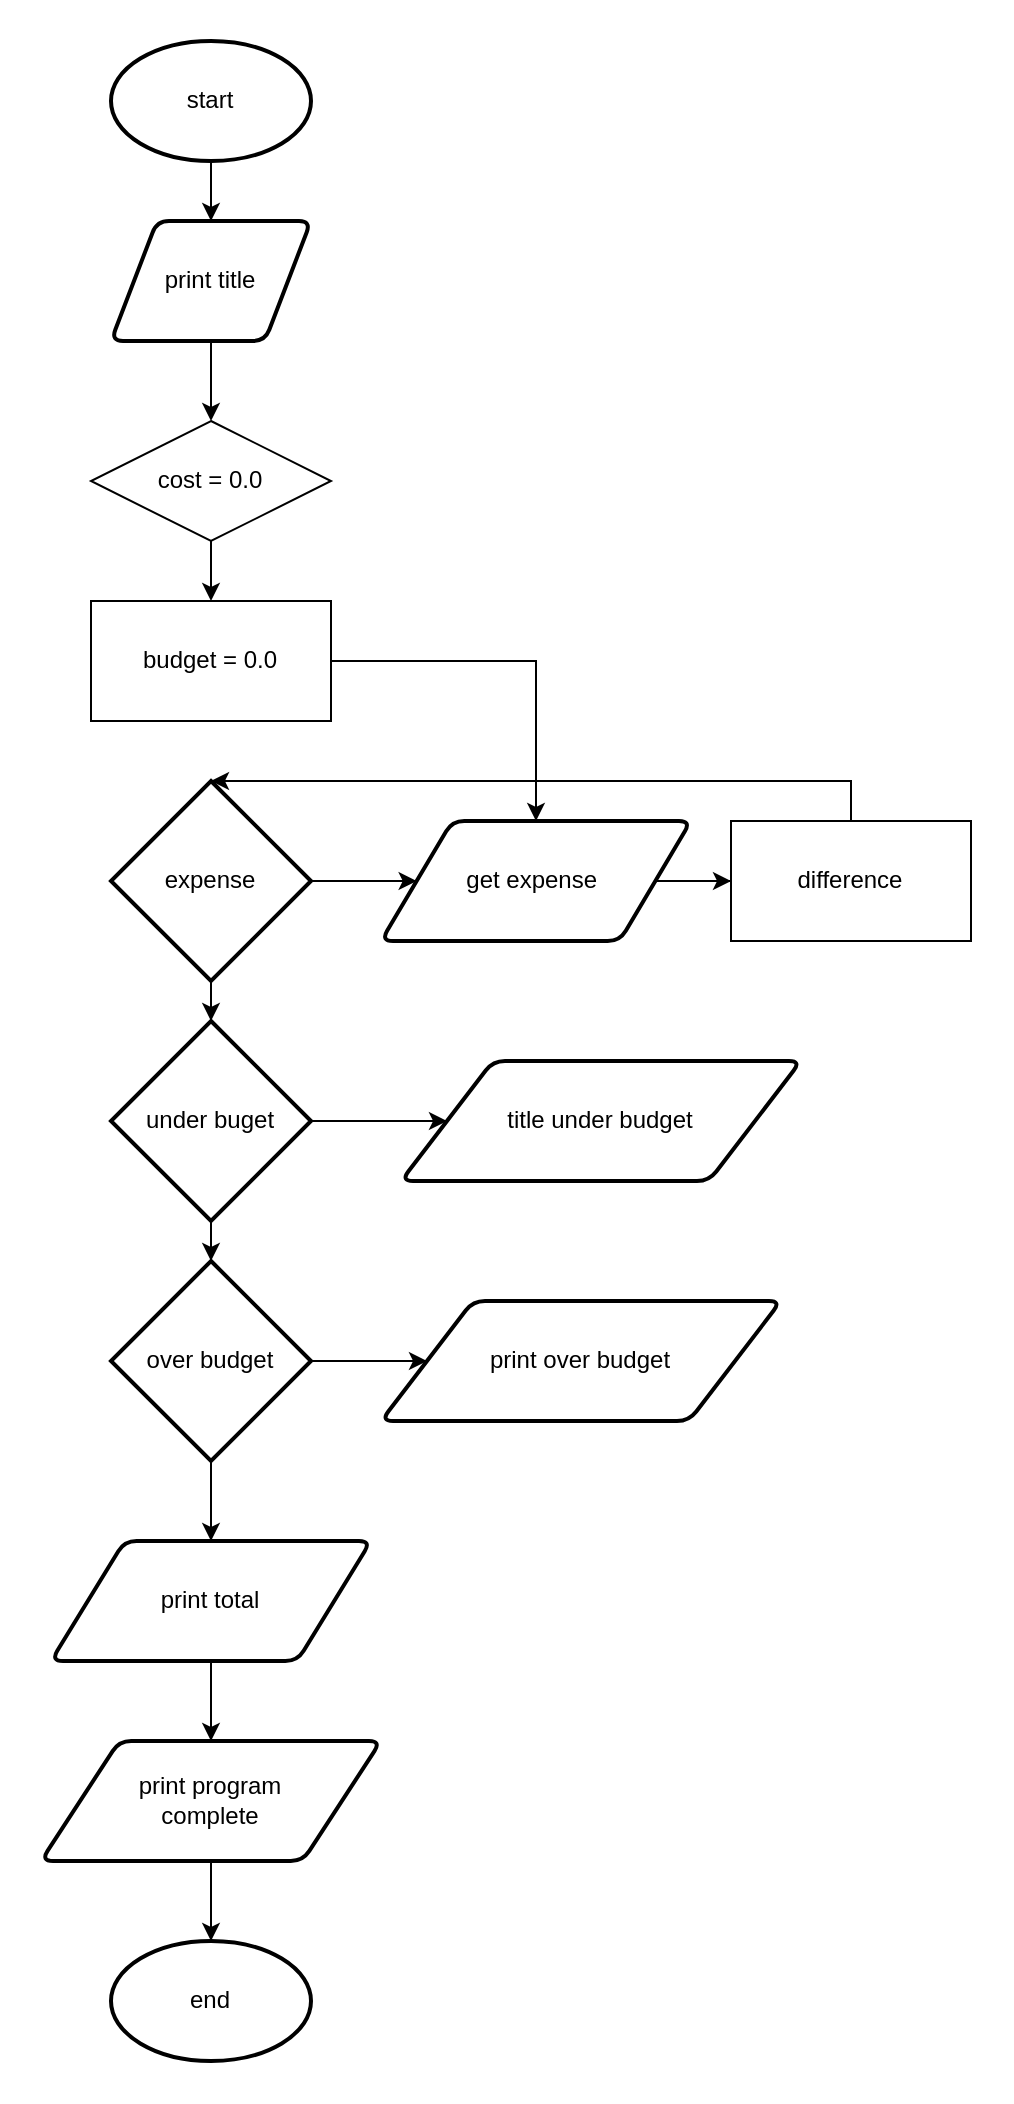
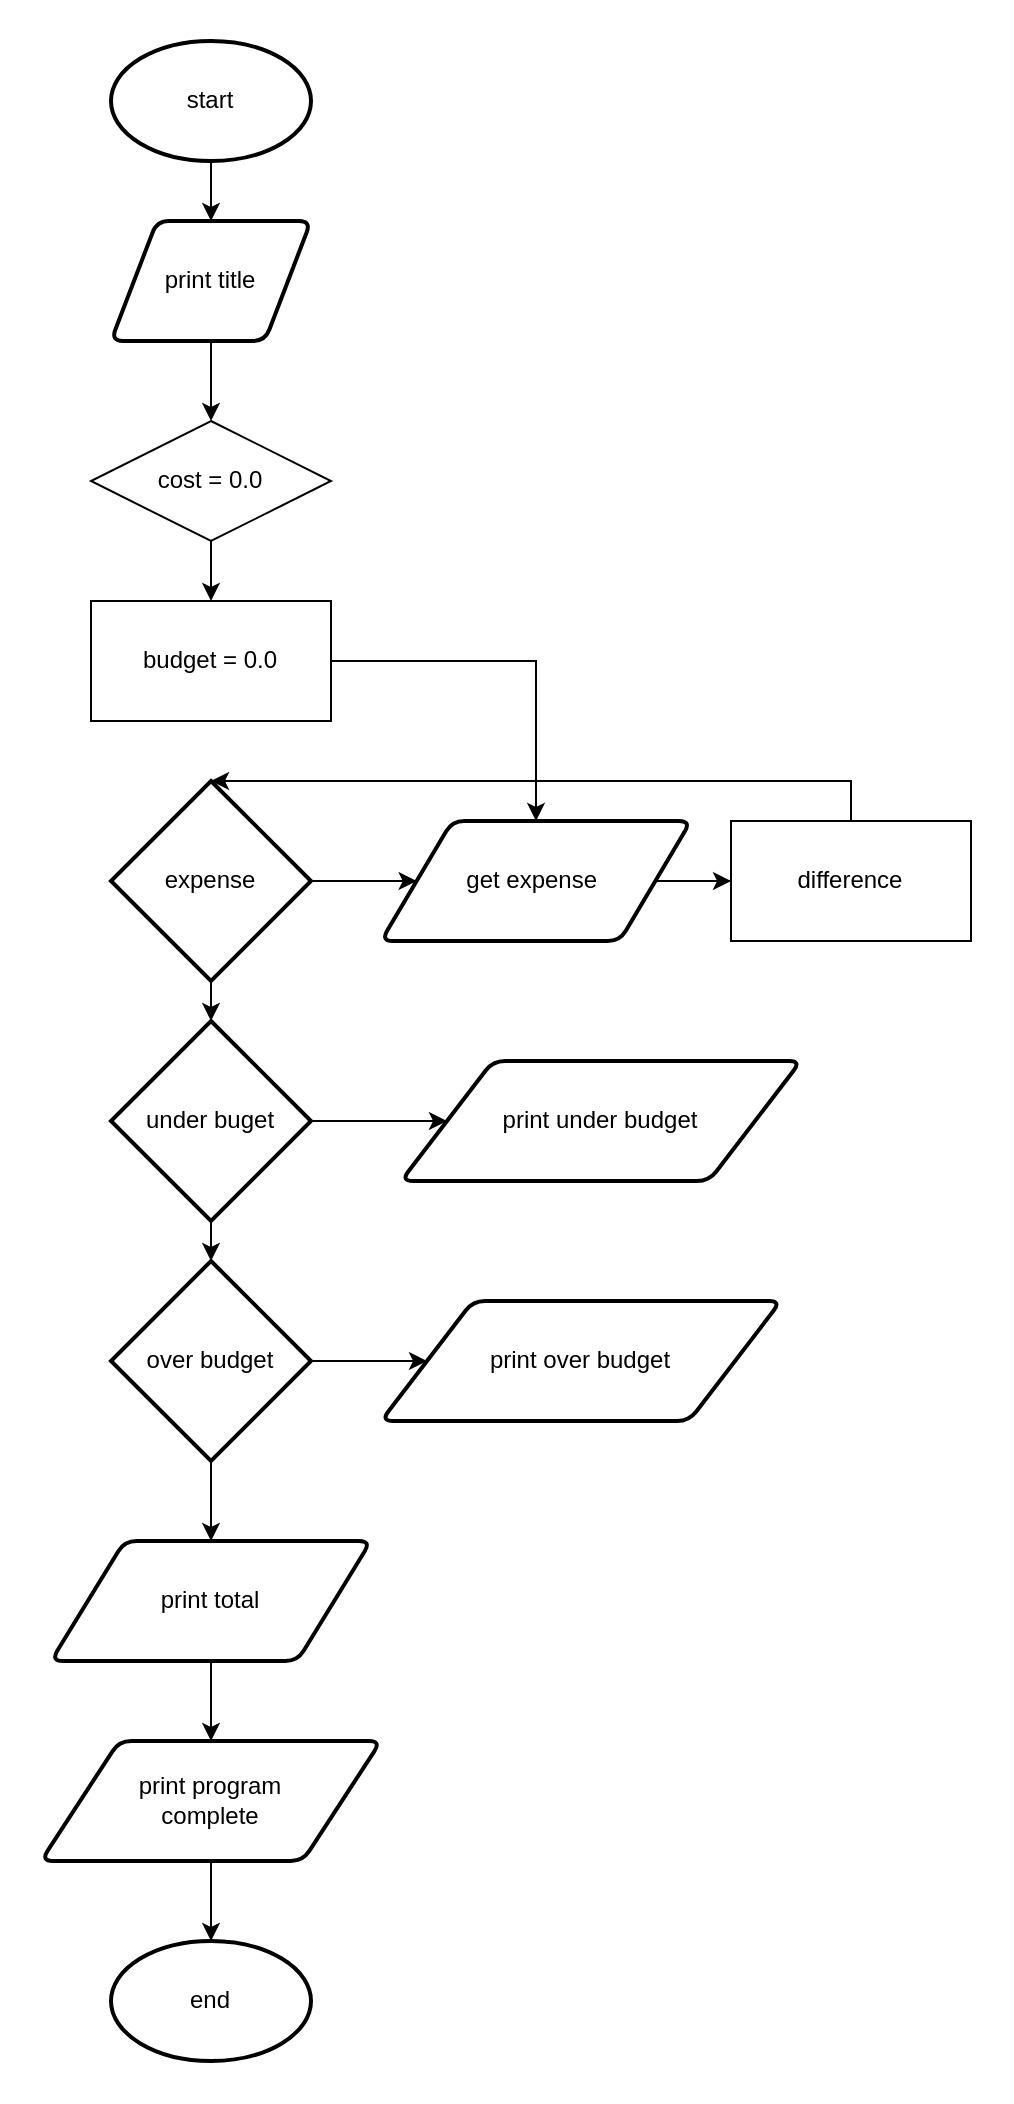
(601, 1121) -> (601, 1121)
